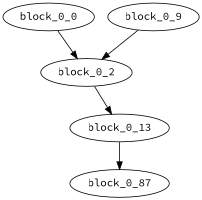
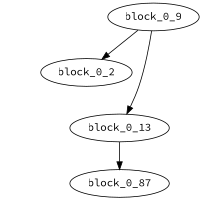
(49, 17) -> none
(101, 97) -> (144, 70)
